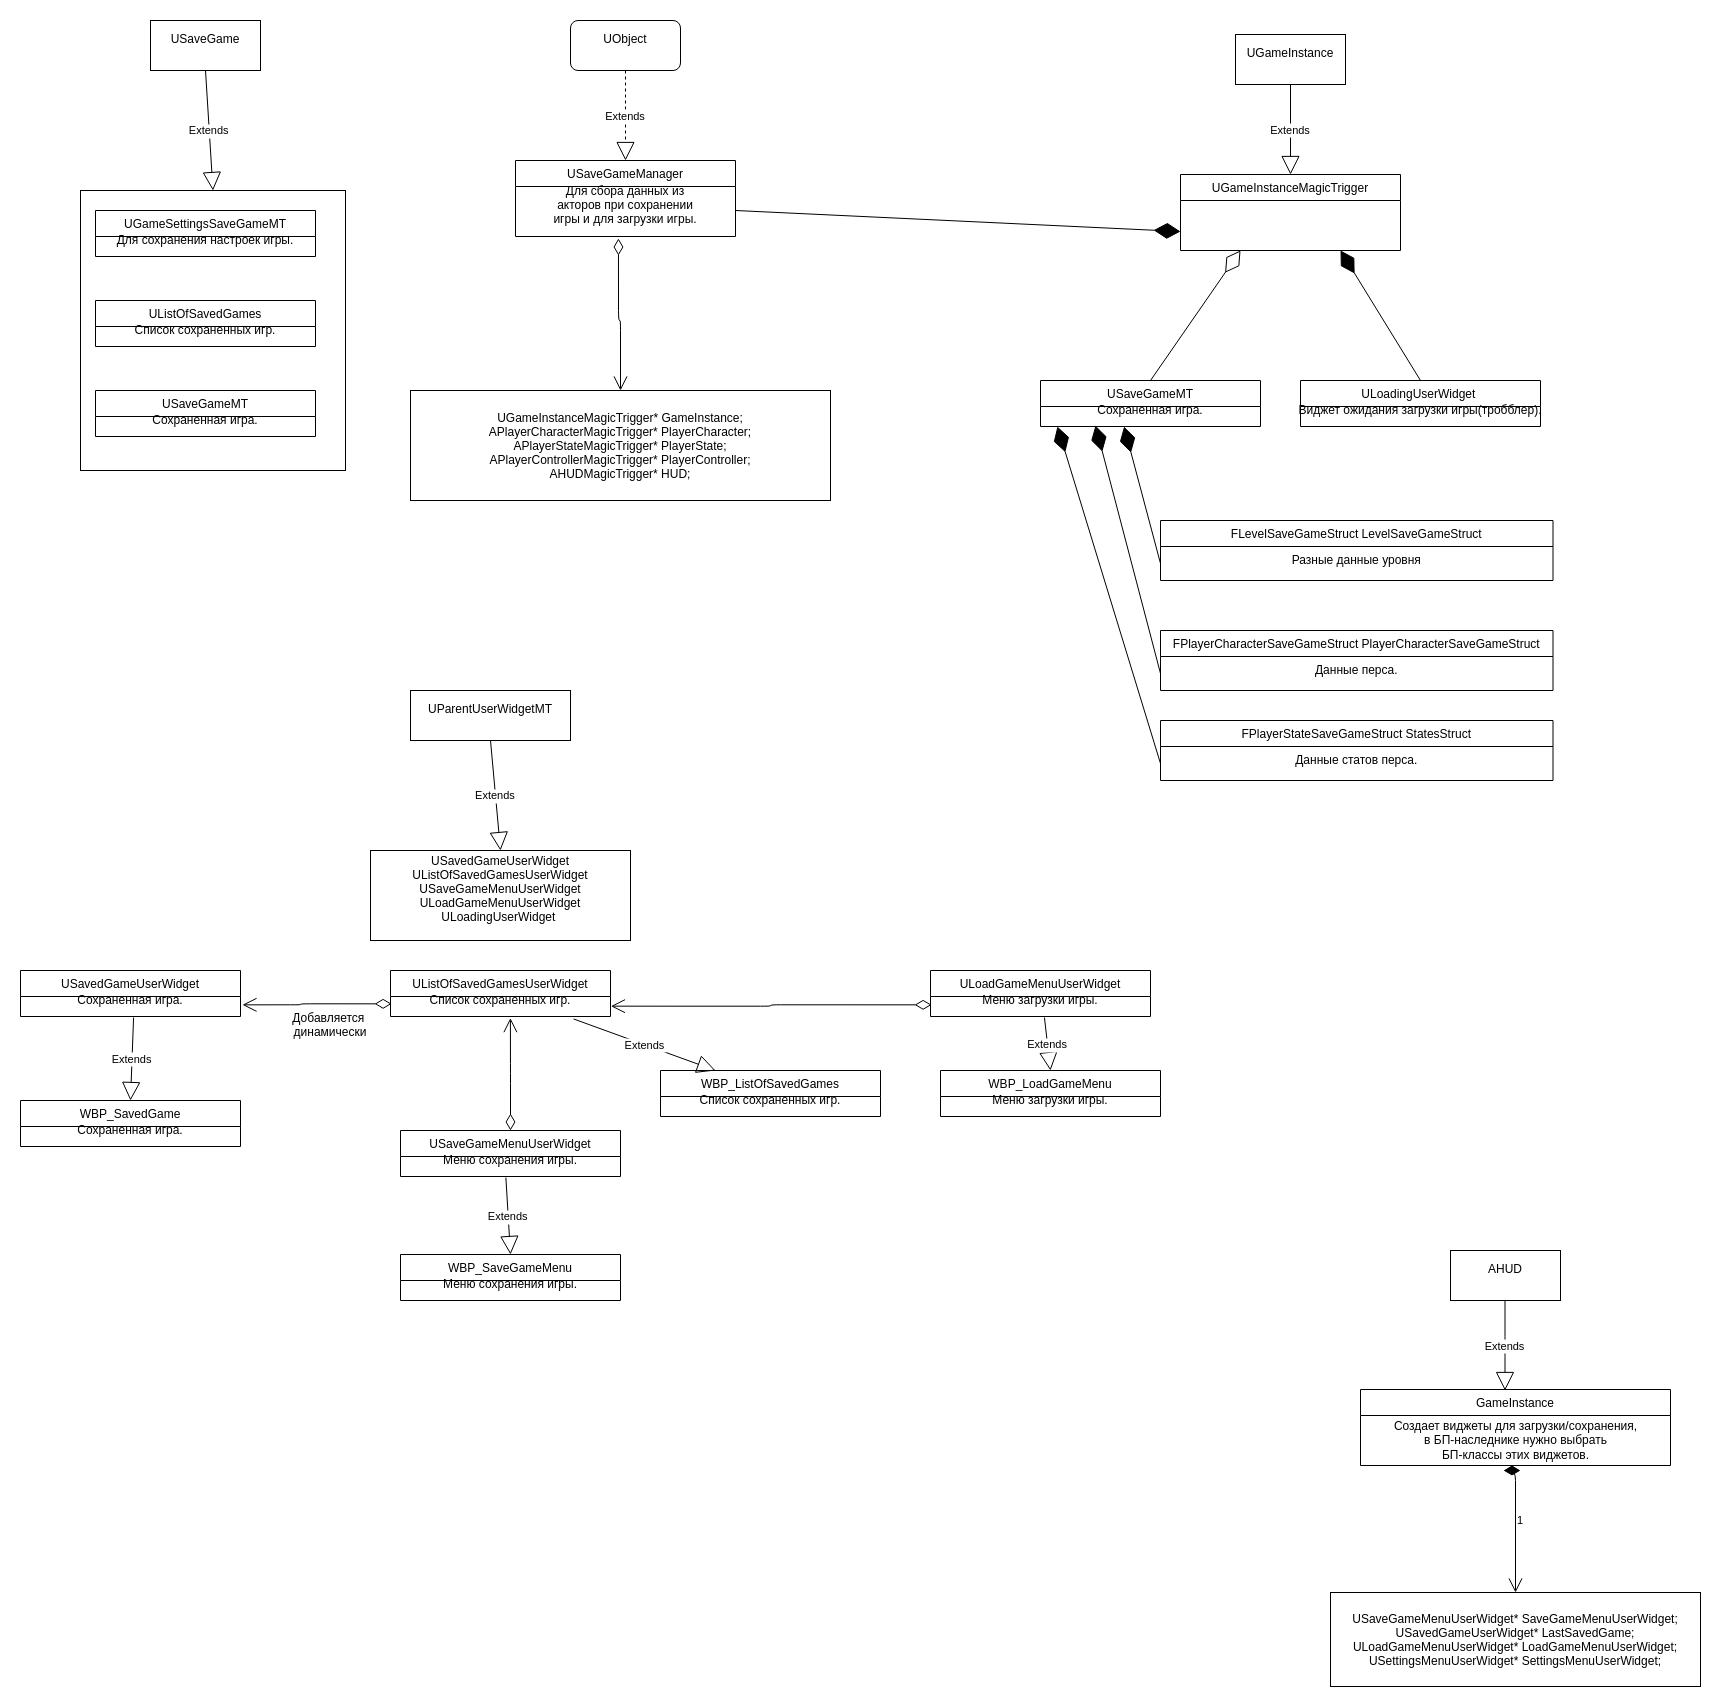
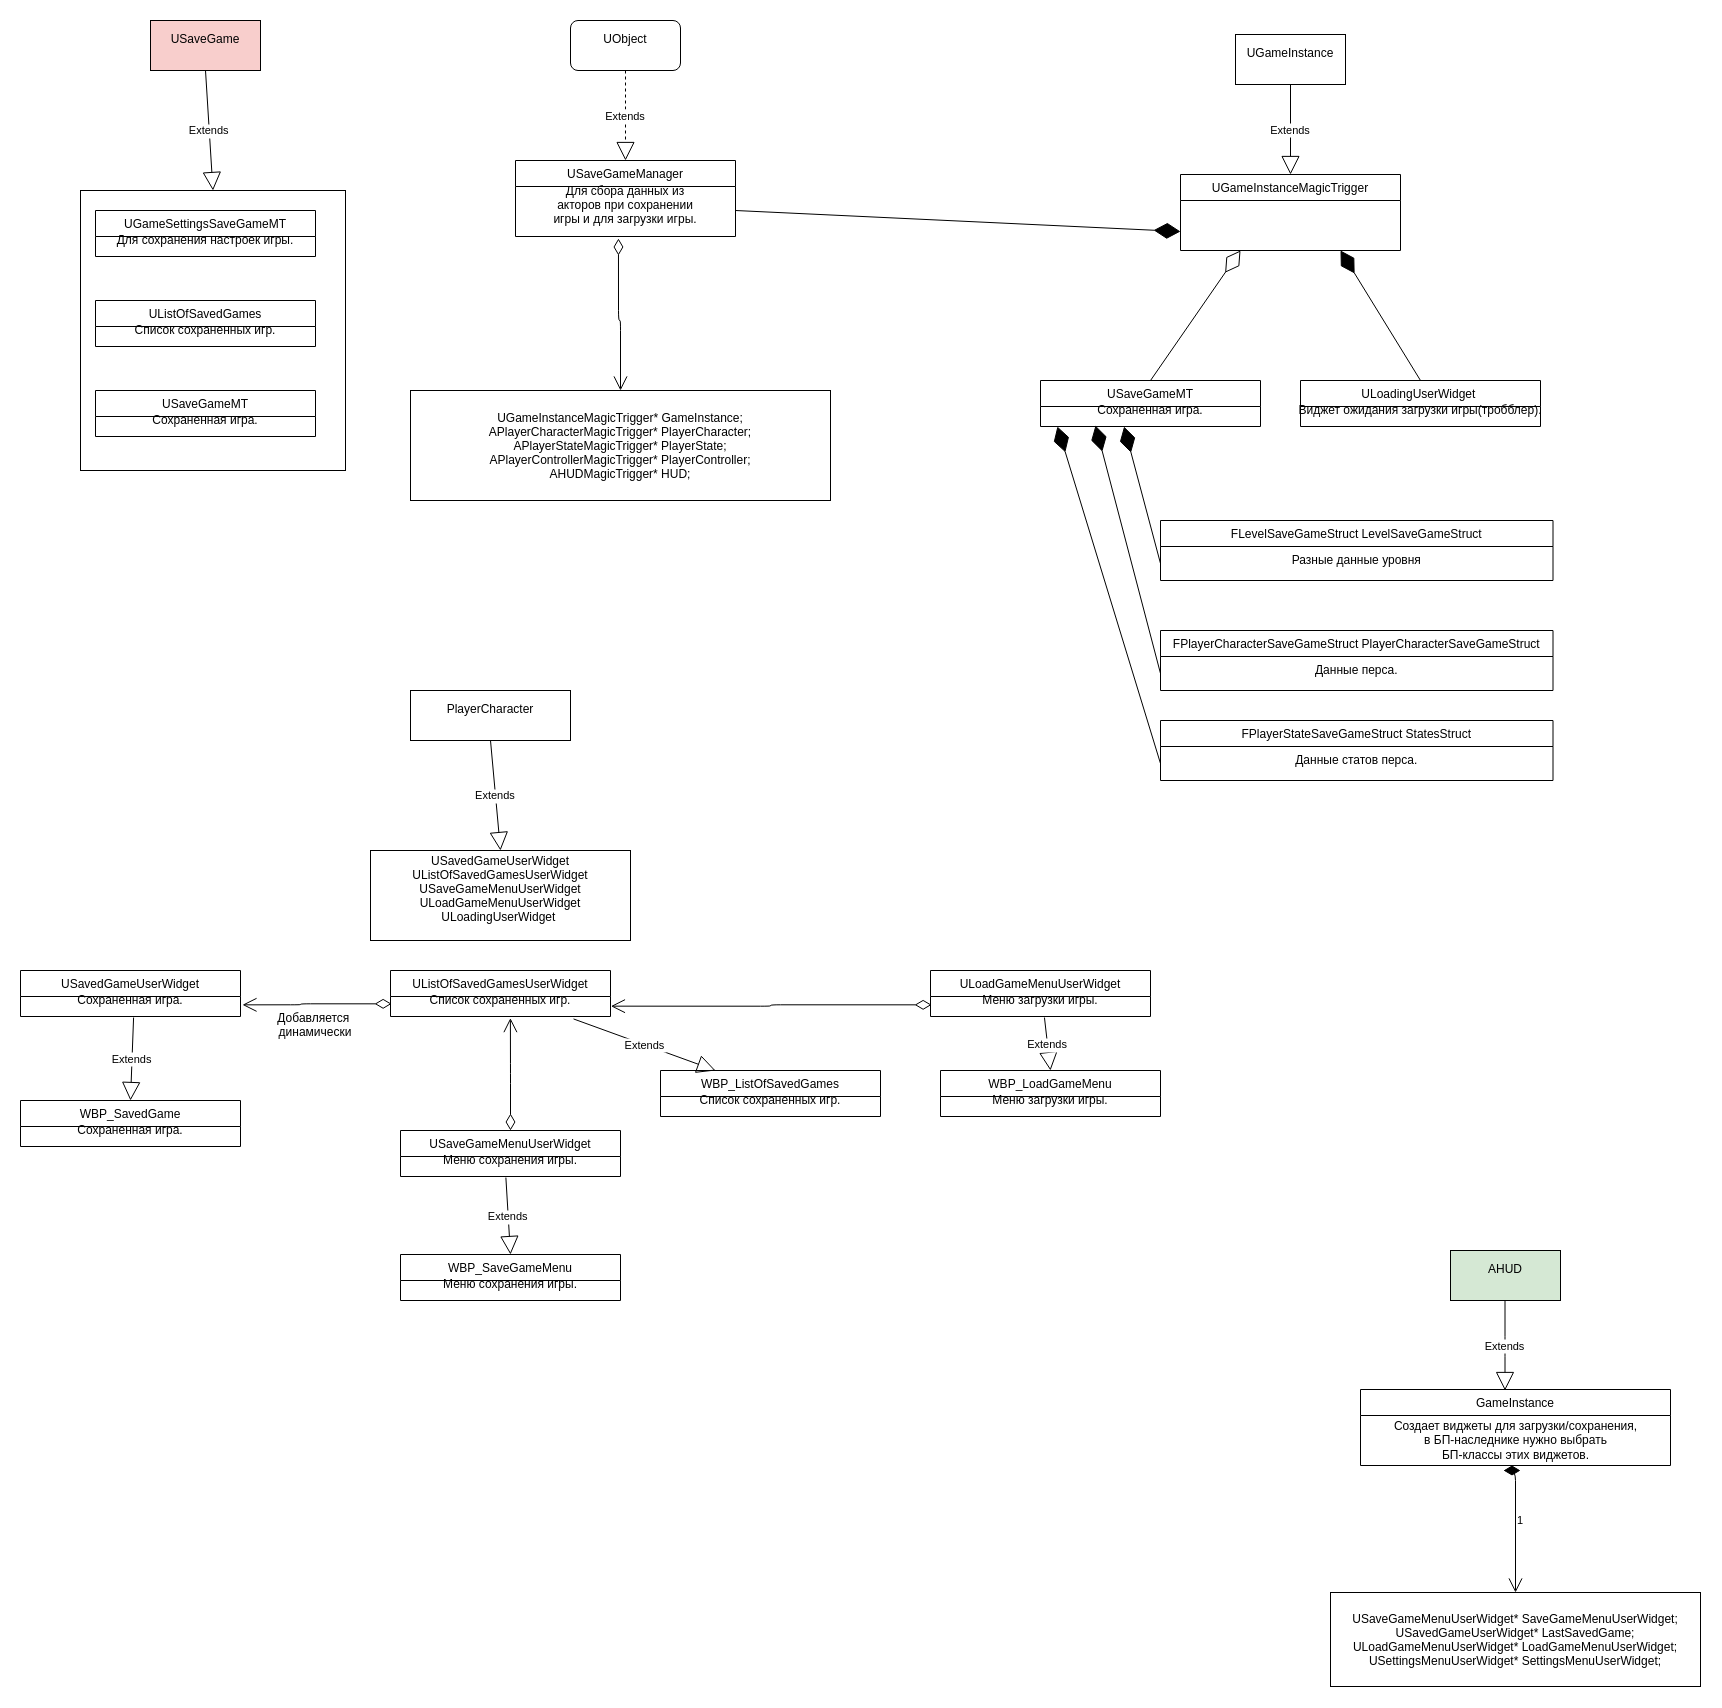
(206, 46) -> (206, 46)
(490, 709) -> (490, 709)
(331, 1032) -> (316, 1032)
(1506, 1276) -> (1506, 1276)
